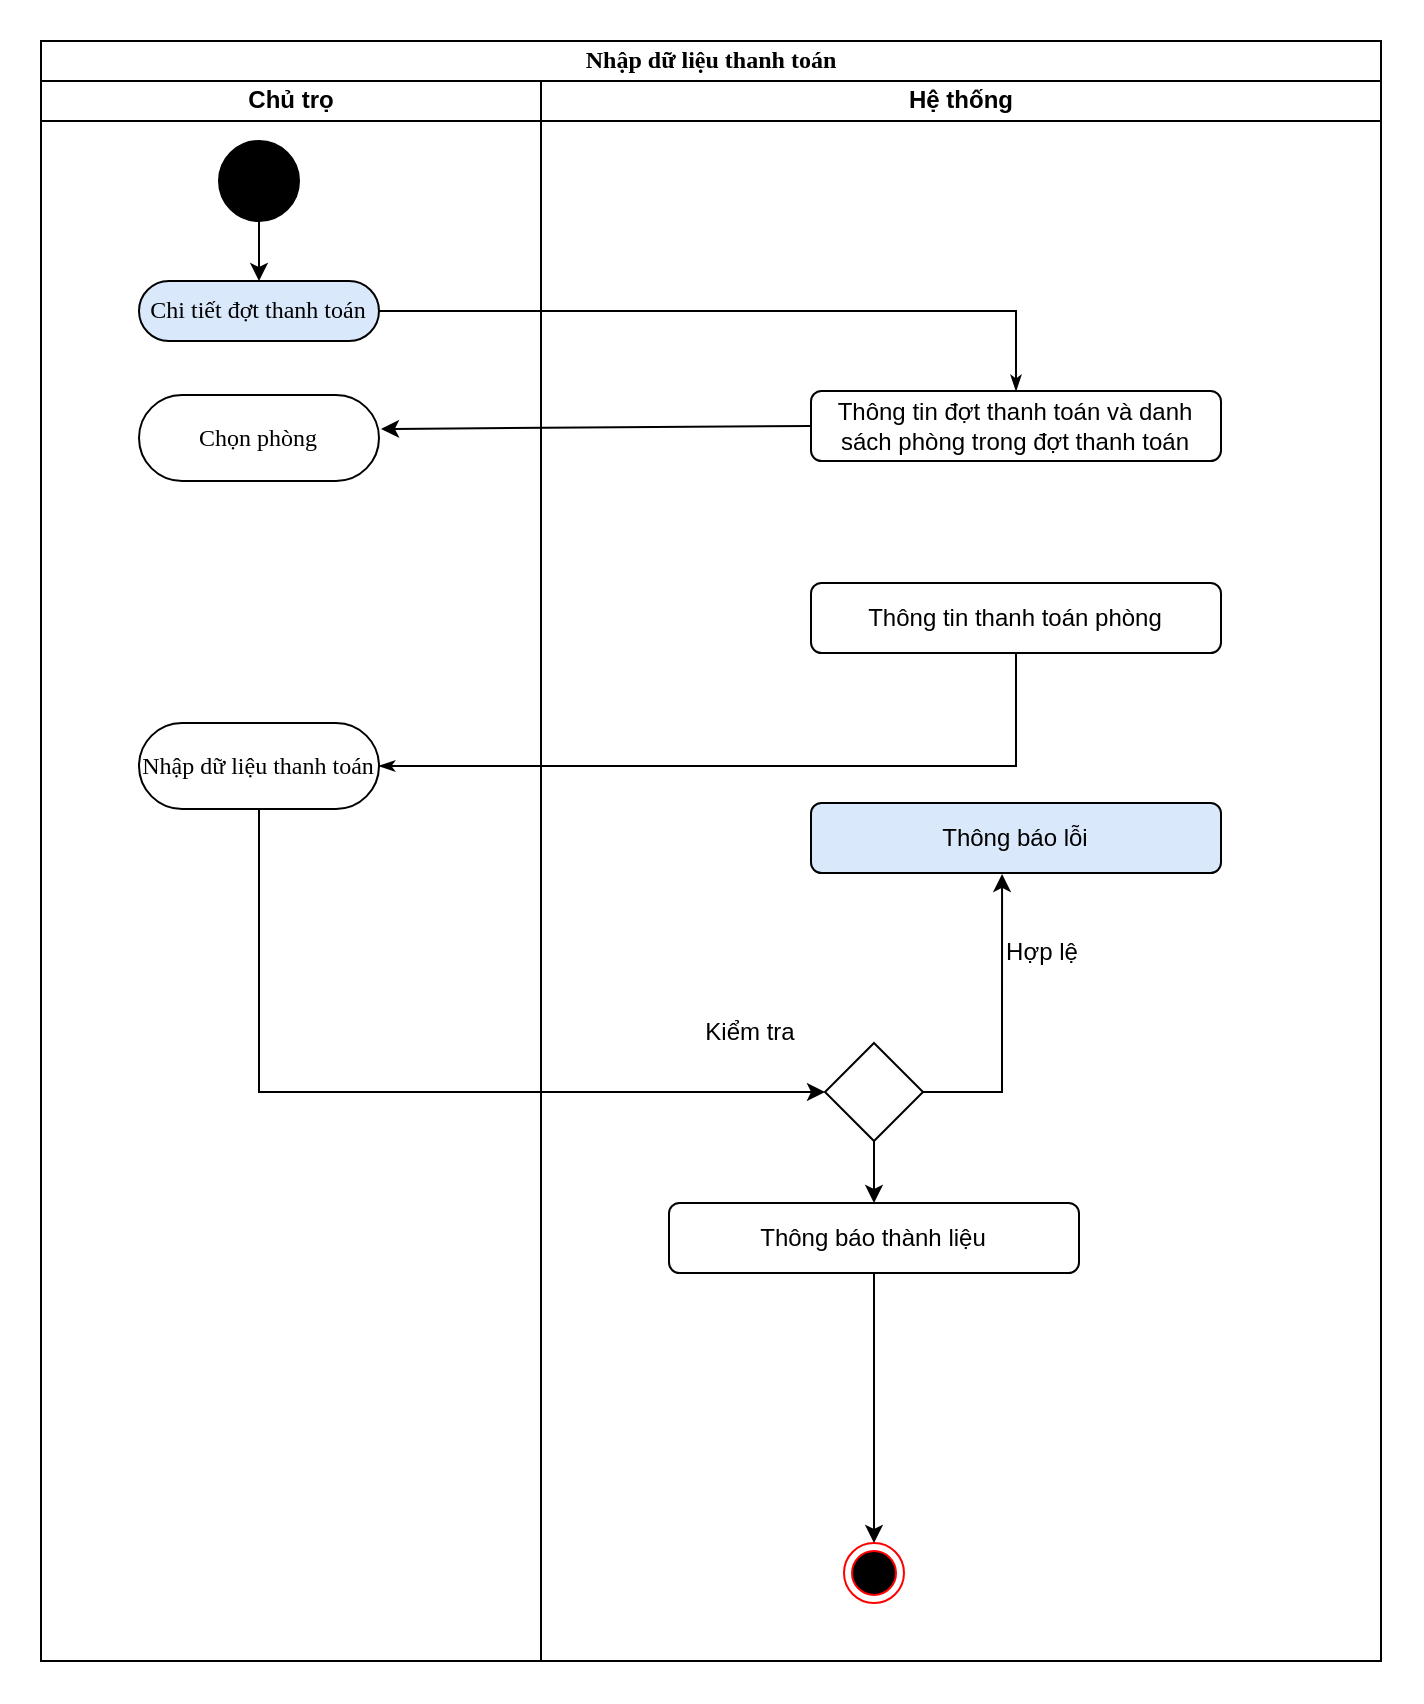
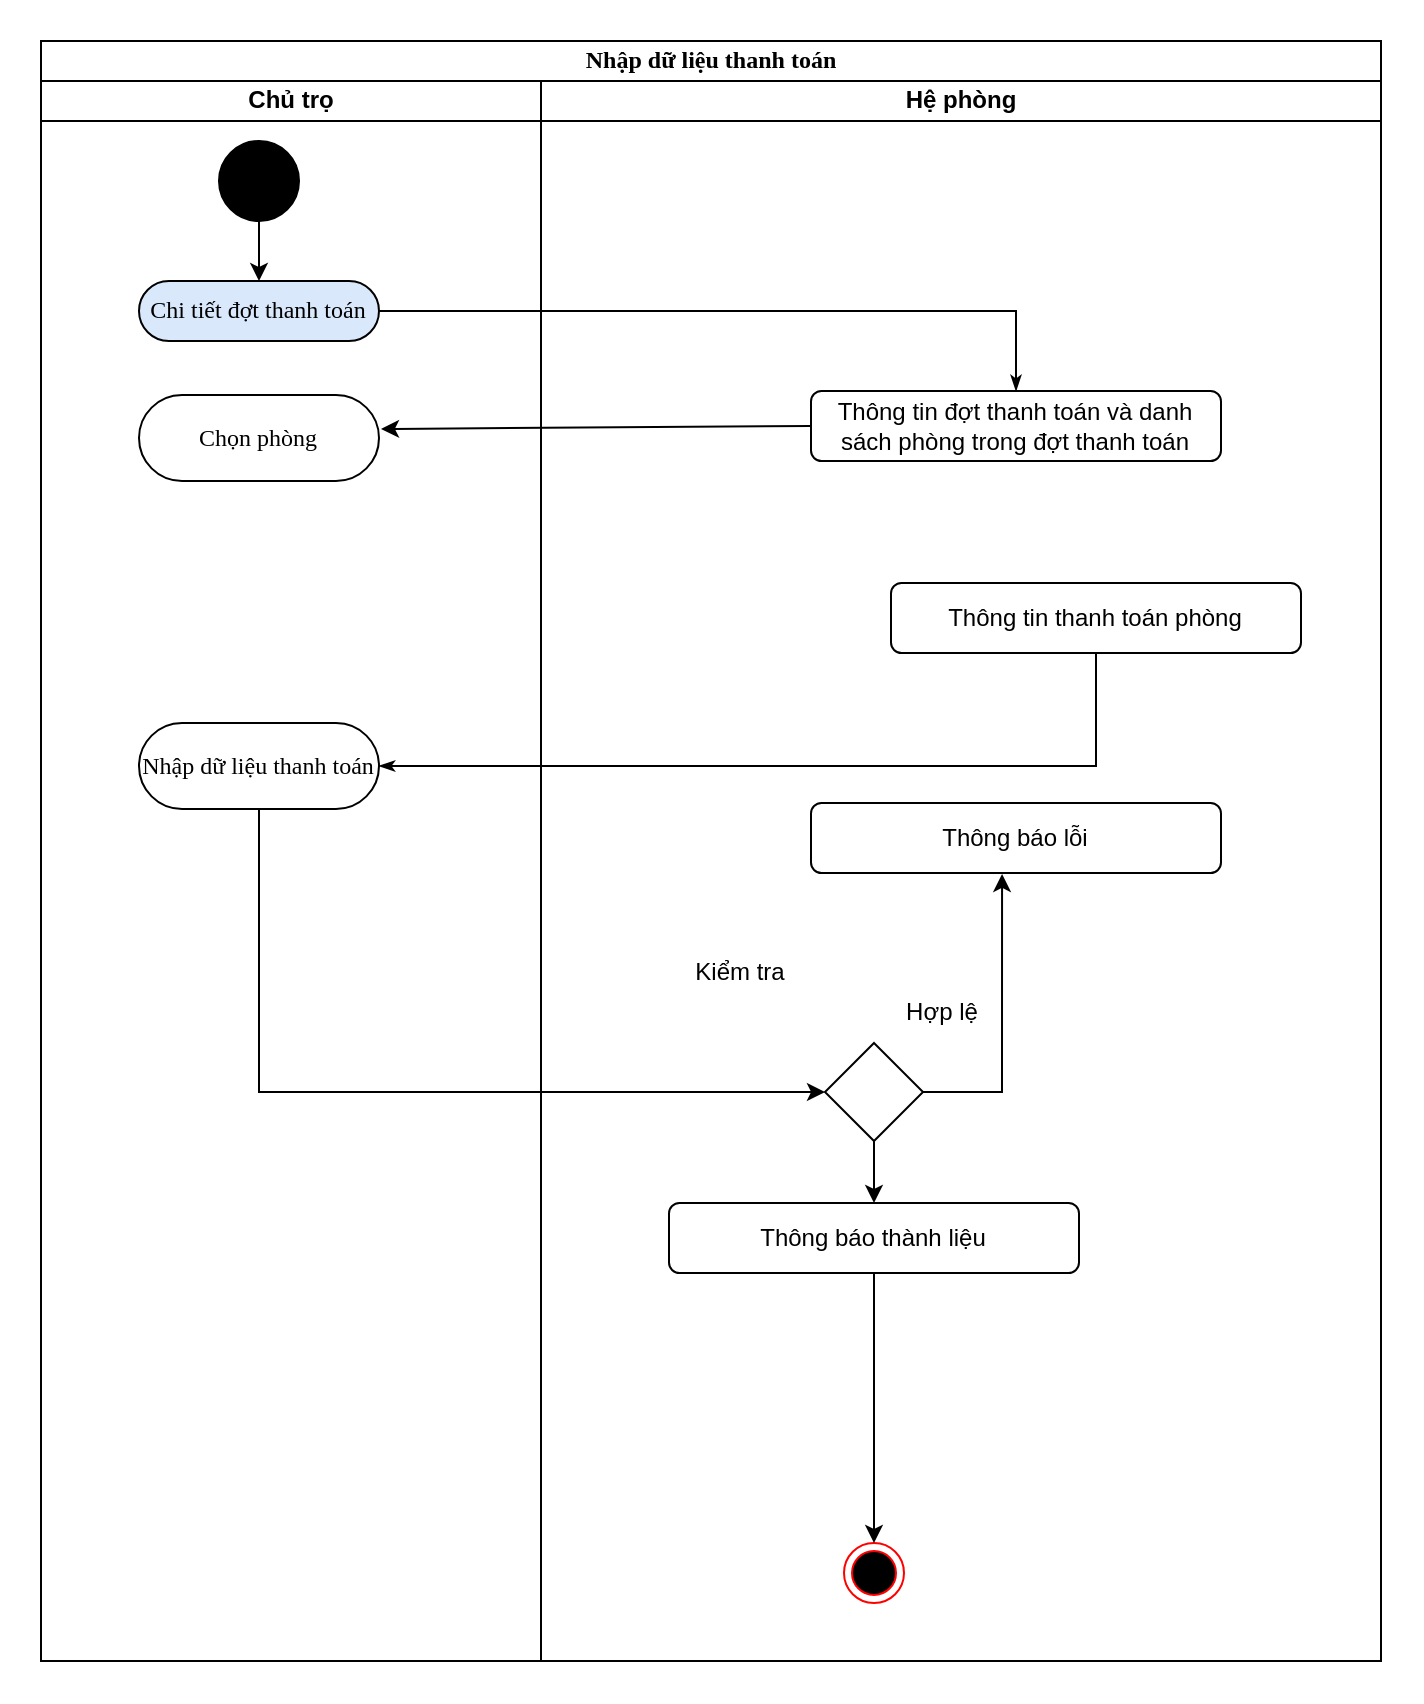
(962, 101) -> (962, 101)
(1016, 618) -> (1096, 618)
(1016, 838) -> (1016, 838)
(1043, 953) -> (943, 1013)
(751, 1033) -> (741, 973)
